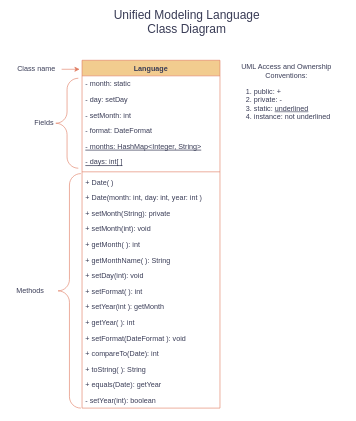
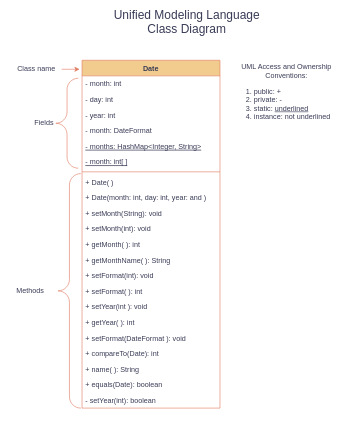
(151, 68) -> (151, 68)
(112, 84) -> (106, 84)
(109, 100) -> (102, 100)
(112, 115) -> (104, 115)
(123, 131) -> (121, 131)
(109, 162) -> (111, 162)
(152, 198) -> (153, 198)
(135, 214) -> (129, 214)
(119, 276) -> (125, 276)
(131, 307) -> (122, 307)
(122, 370) -> (115, 370)
(128, 385) -> (127, 385)
